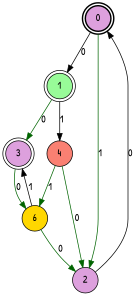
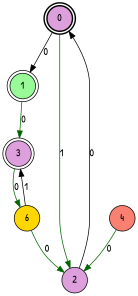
(60, 118) -> none
(49, 183) -> none
